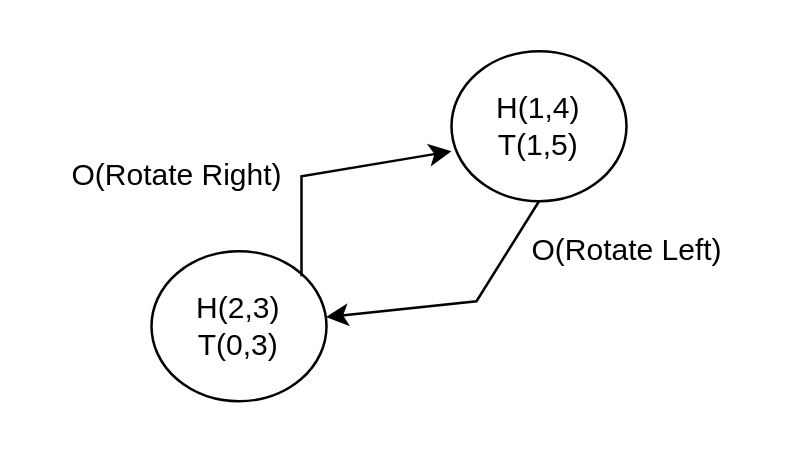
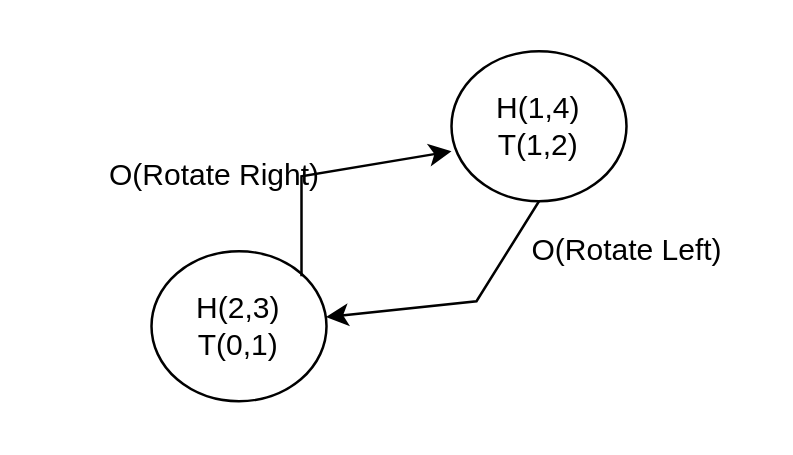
(539, 126) -> (539, 126)
(176, 176) -> (214, 176)
(239, 326) -> (239, 326)
